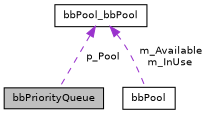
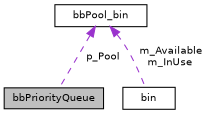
(101, 16) -> (101, 16)
(149, 98) -> (149, 98)
